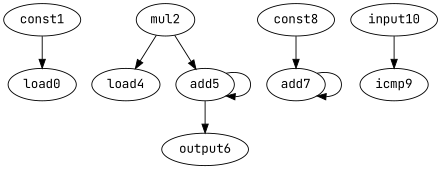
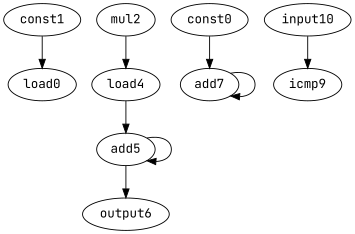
(296, 20) -> (210, 20)
(183, 48) -> (126, 113)
